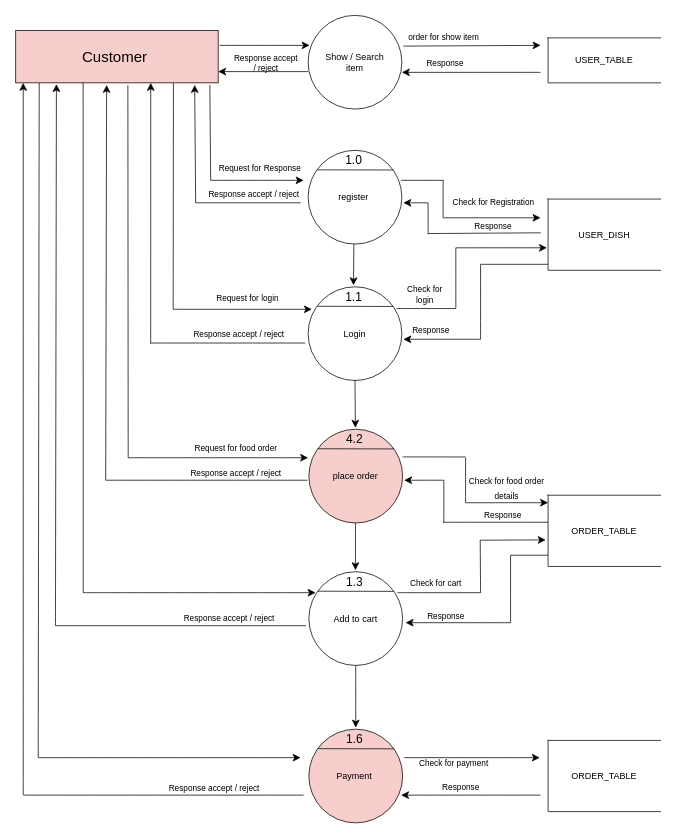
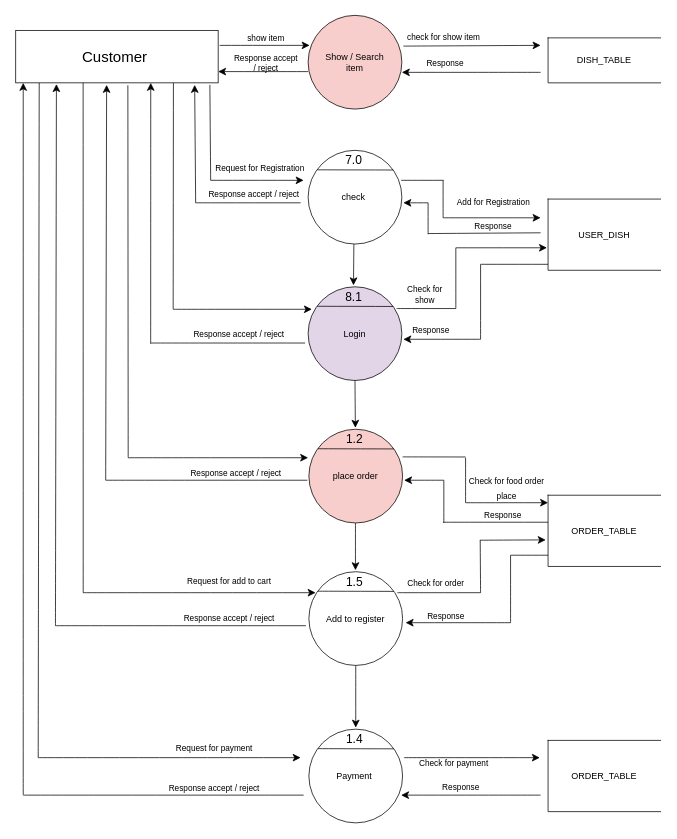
none -> (266, 37)
(444, 37) -> (444, 37)
(117, 57) -> (117, 57)
(604, 60) -> (604, 60)
(355, 62) -> (355, 62)
(354, 160) -> (354, 160)
(261, 168) -> (261, 168)
(355, 198) -> (355, 198)
(495, 203) -> (495, 203)
(425, 295) -> (425, 295)
(354, 297) -> (354, 297)
(248, 298) -> none
(355, 334) -> (355, 334)
(354, 439) -> (354, 439)
(236, 449) -> none
(507, 488) -> (507, 488)
none -> (229, 582)
(354, 582) -> (354, 582)
(436, 582) -> (436, 582)
(356, 619) -> (356, 619)
(354, 739) -> (354, 739)
none -> (214, 748)
(356, 776) -> (356, 776)
